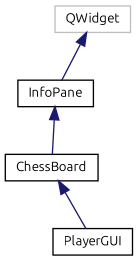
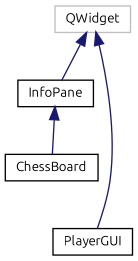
(76, 211) -> (112, 137)
